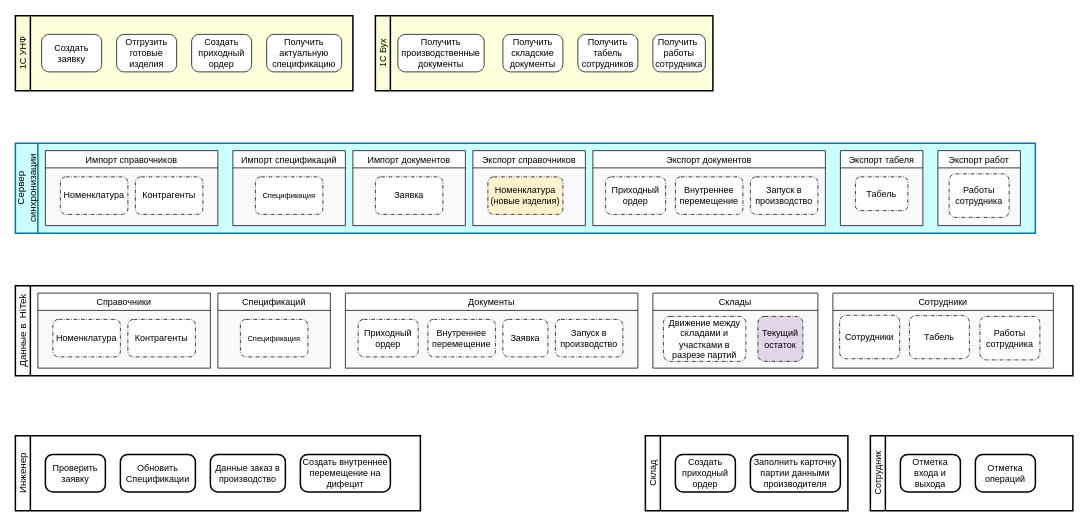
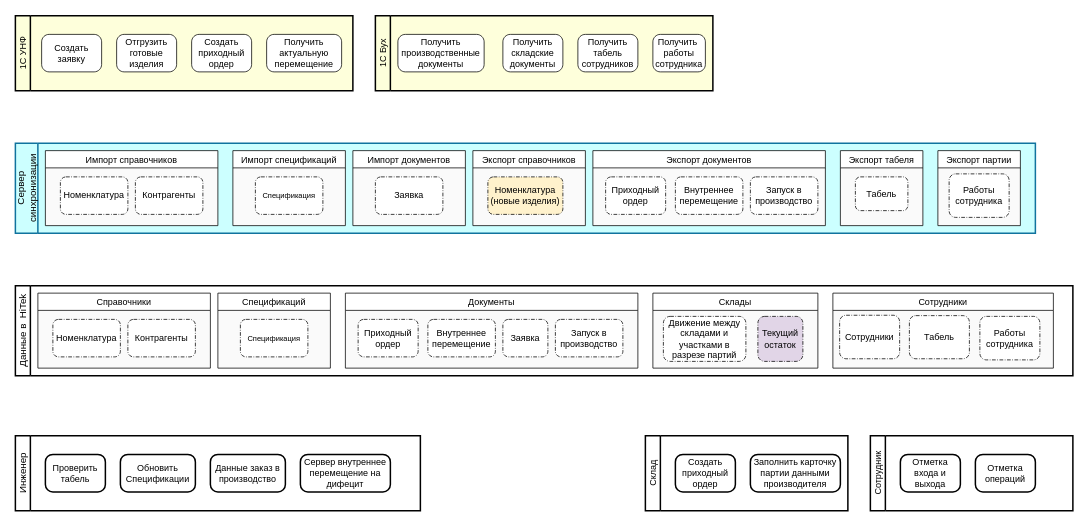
(304, 53) -> (304, 53)
(979, 159) -> (979, 159)
(75, 473) -> (75, 473)
(345, 473) -> (345, 473)
